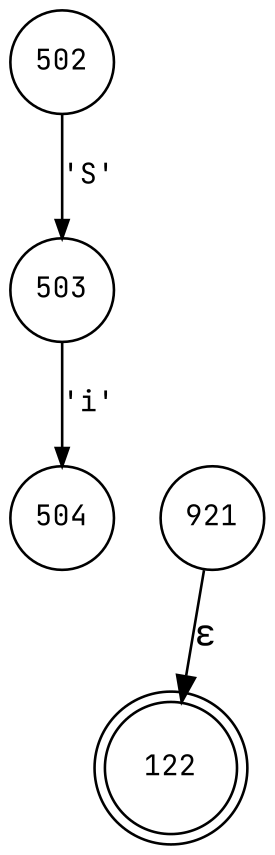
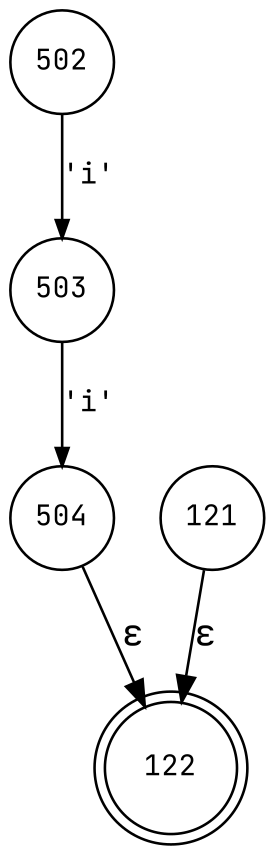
(89, 176) -> (89, 176)
(212, 518) -> (212, 518)
none -> (108, 624)
